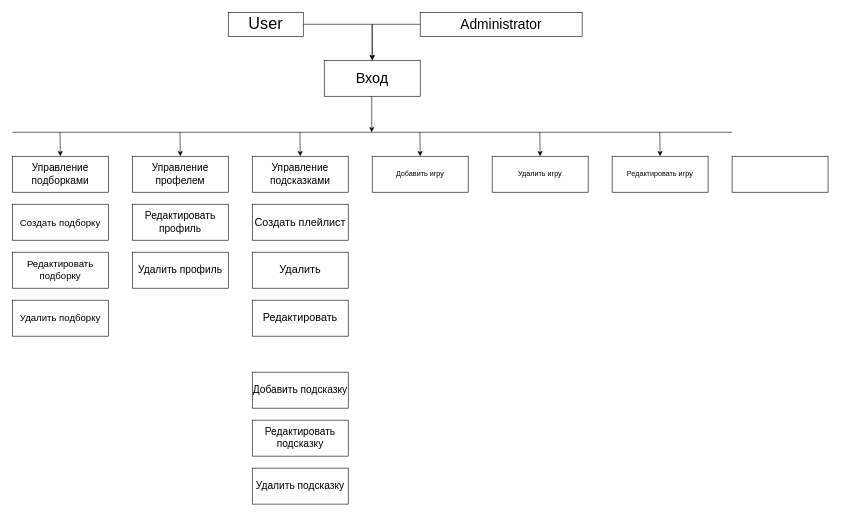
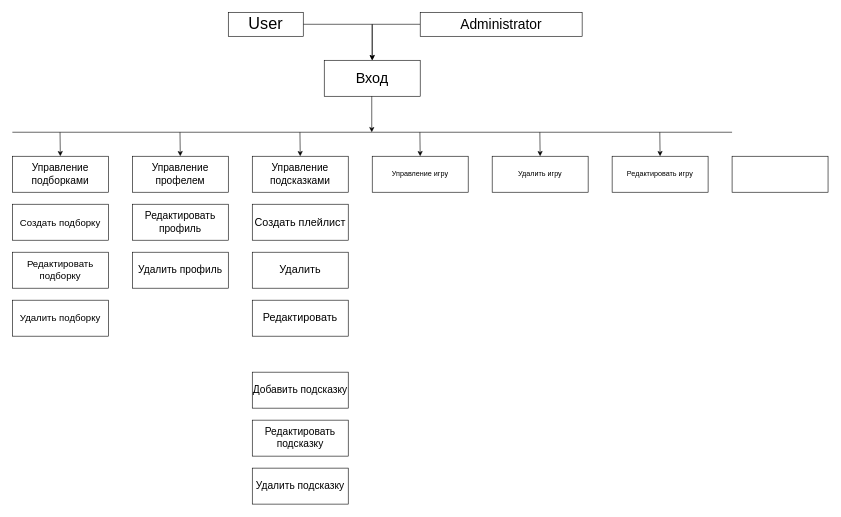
(420, 174) -> (420, 174)
